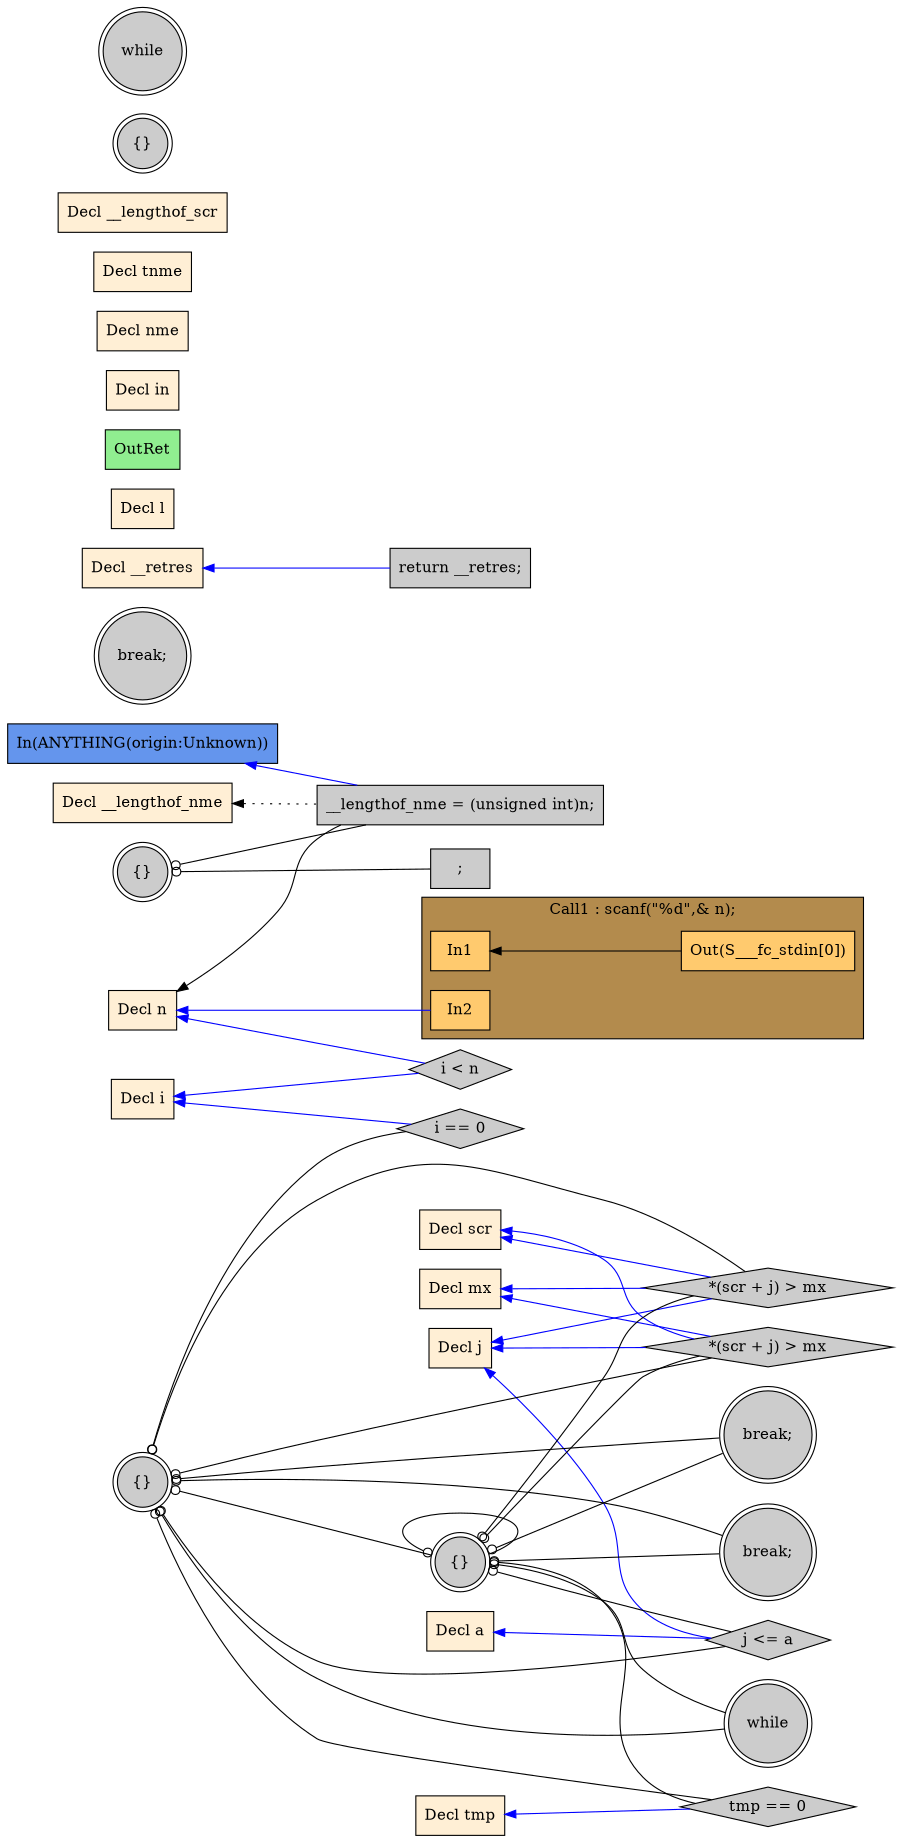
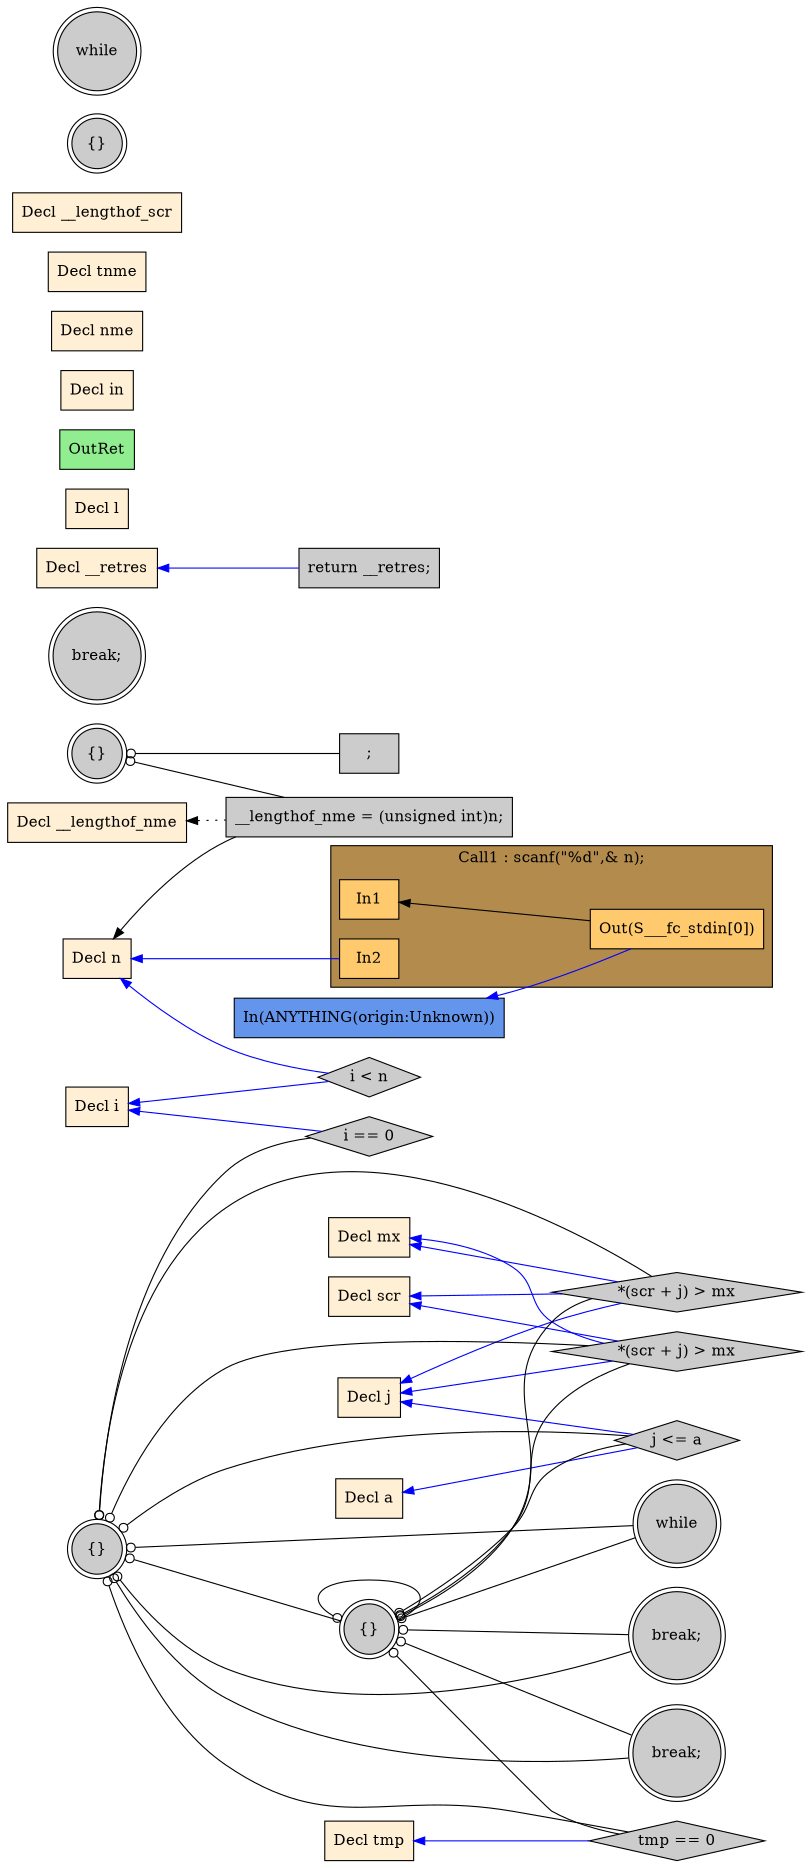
(307, 775) -> (565, 974)
